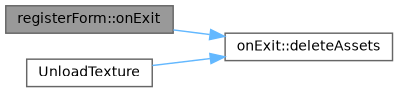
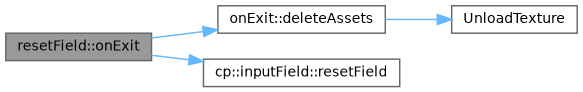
(89, 19) -> (79, 47)
(181, 62) -> (411, 19)
none -> (302, 73)
